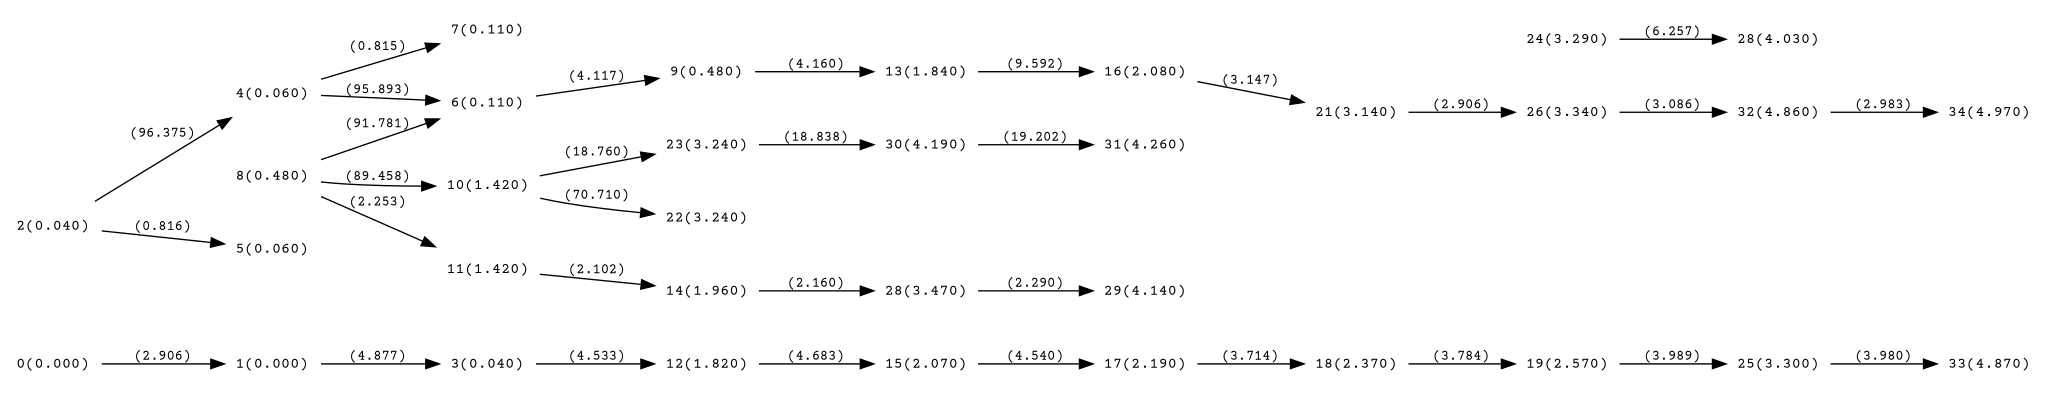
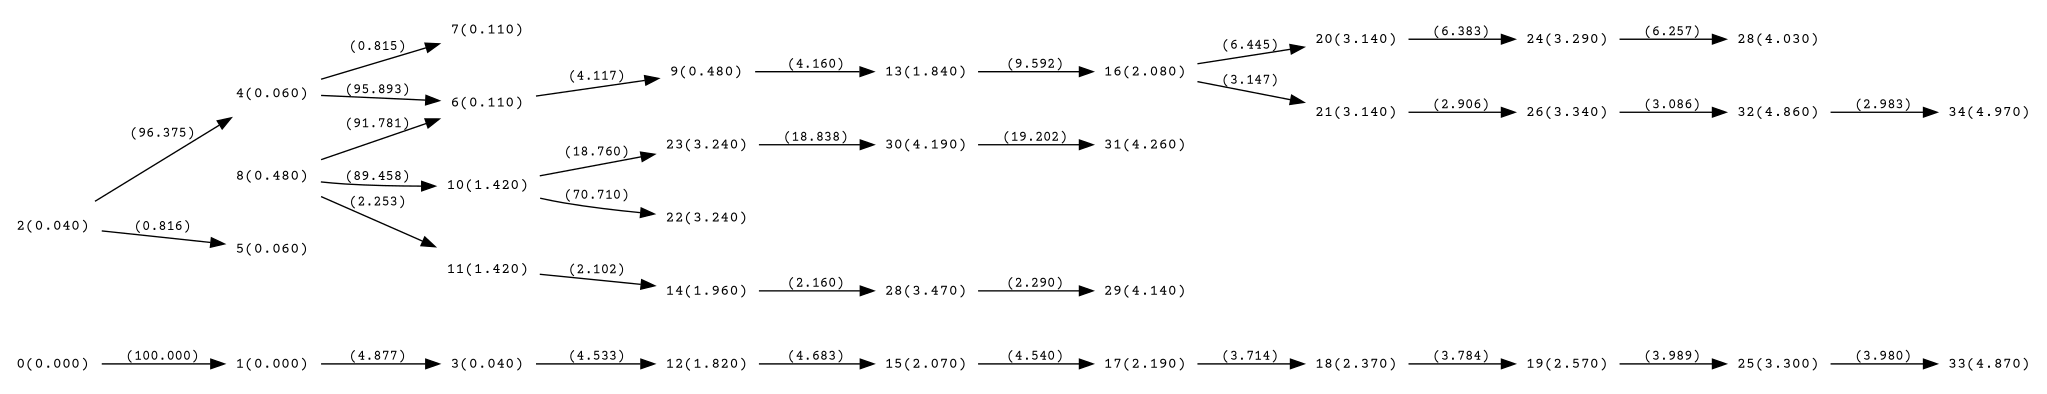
none -> (1356, 39)
(163, 356) -> (163, 356)
